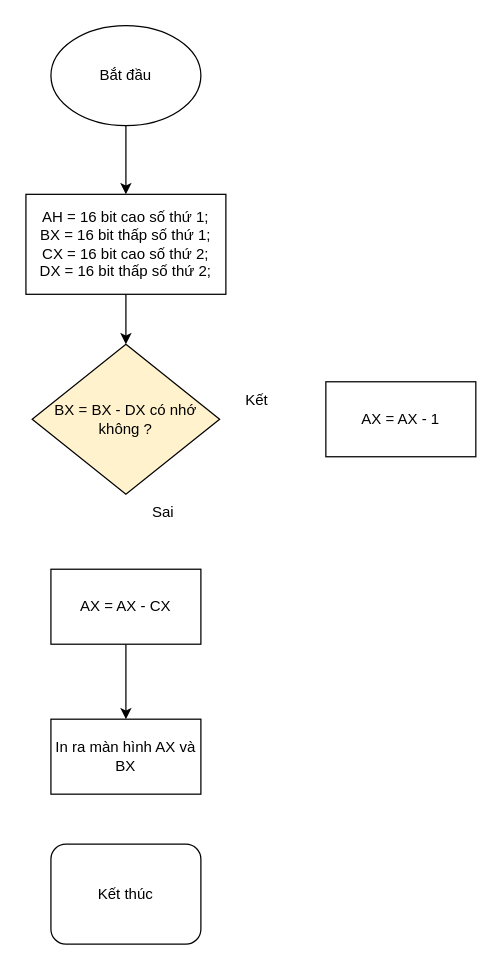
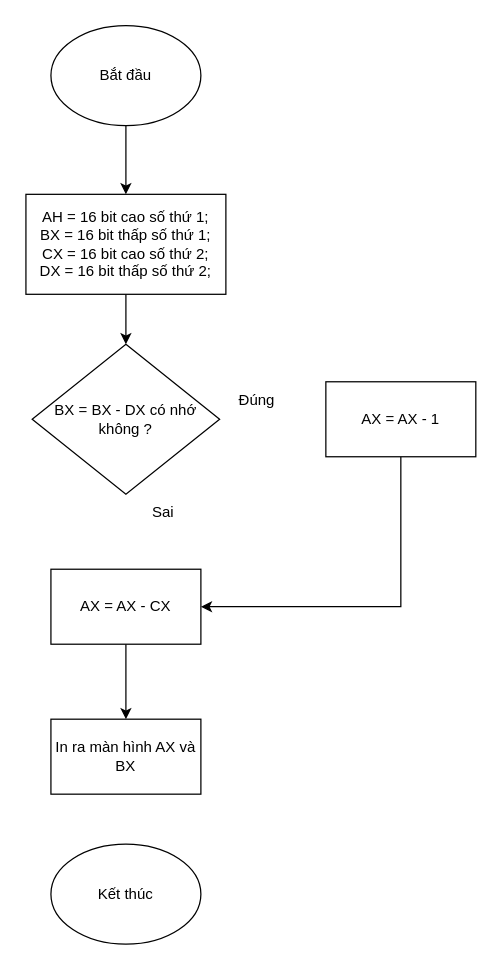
(257, 401) -> (257, 401)
(126, 419) -> (126, 419)
none -> (380, 607)
(126, 894) -> (126, 894)
